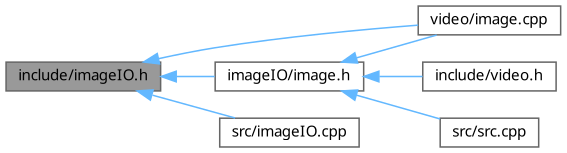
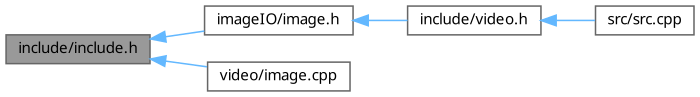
(397, 46) -> none
(83, 77) -> (78, 49)
(398, 107) -> (576, 20)
(289, 133) -> none
